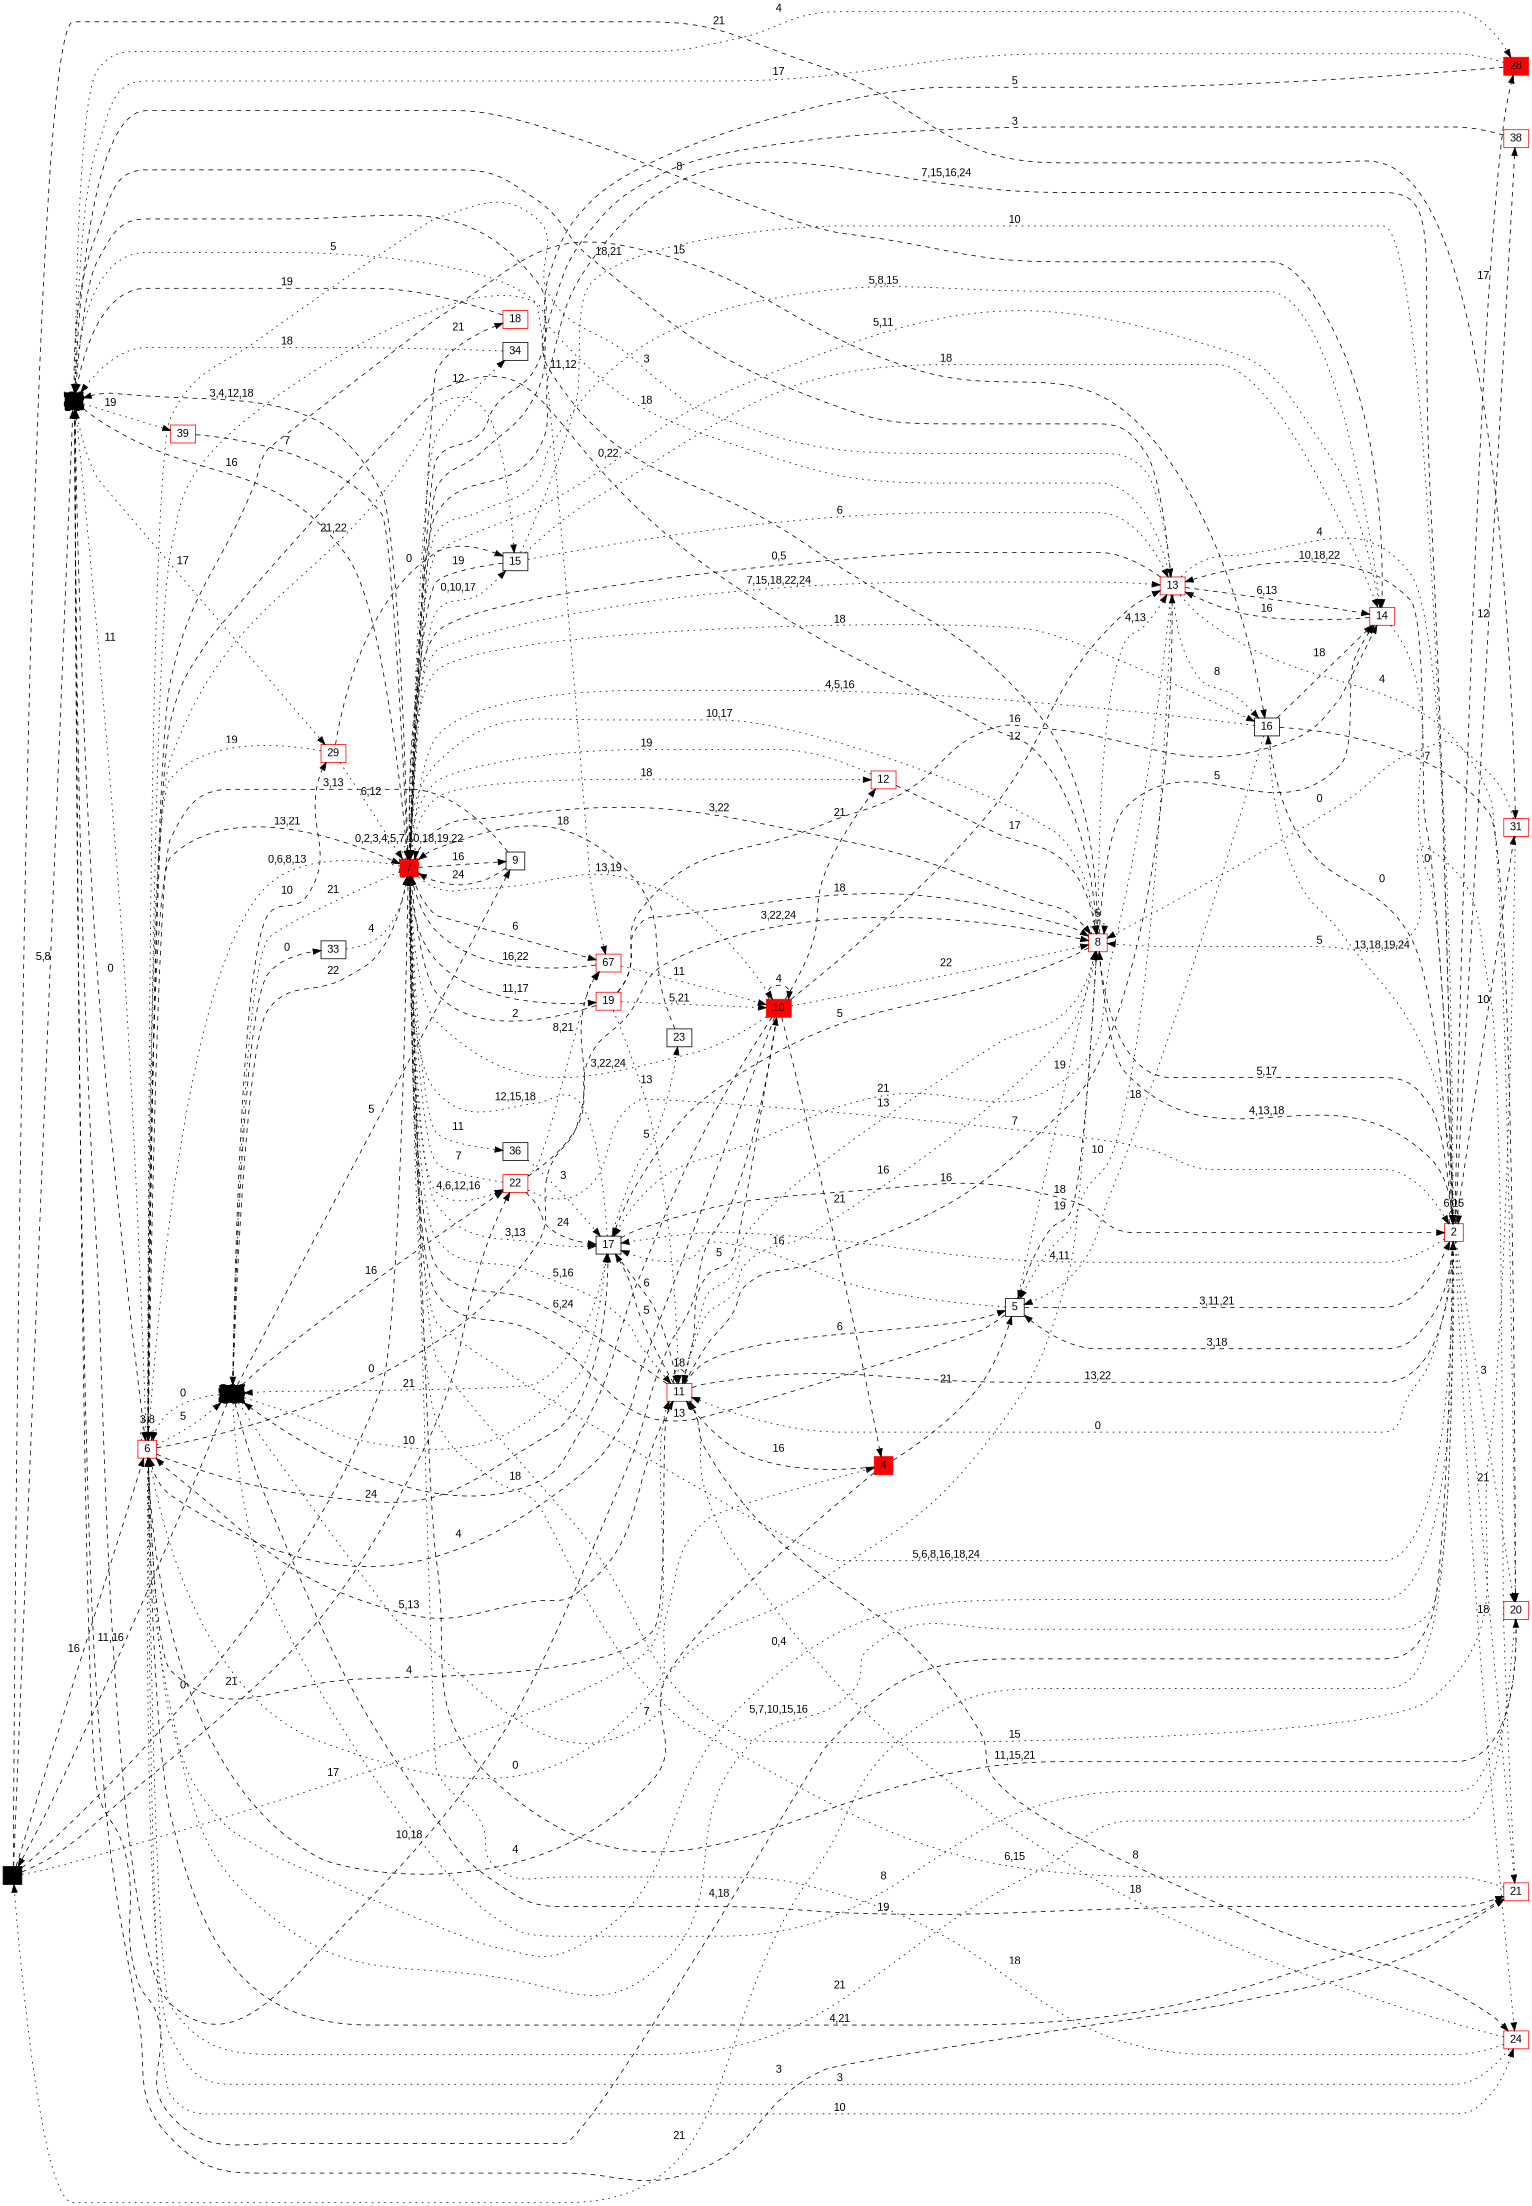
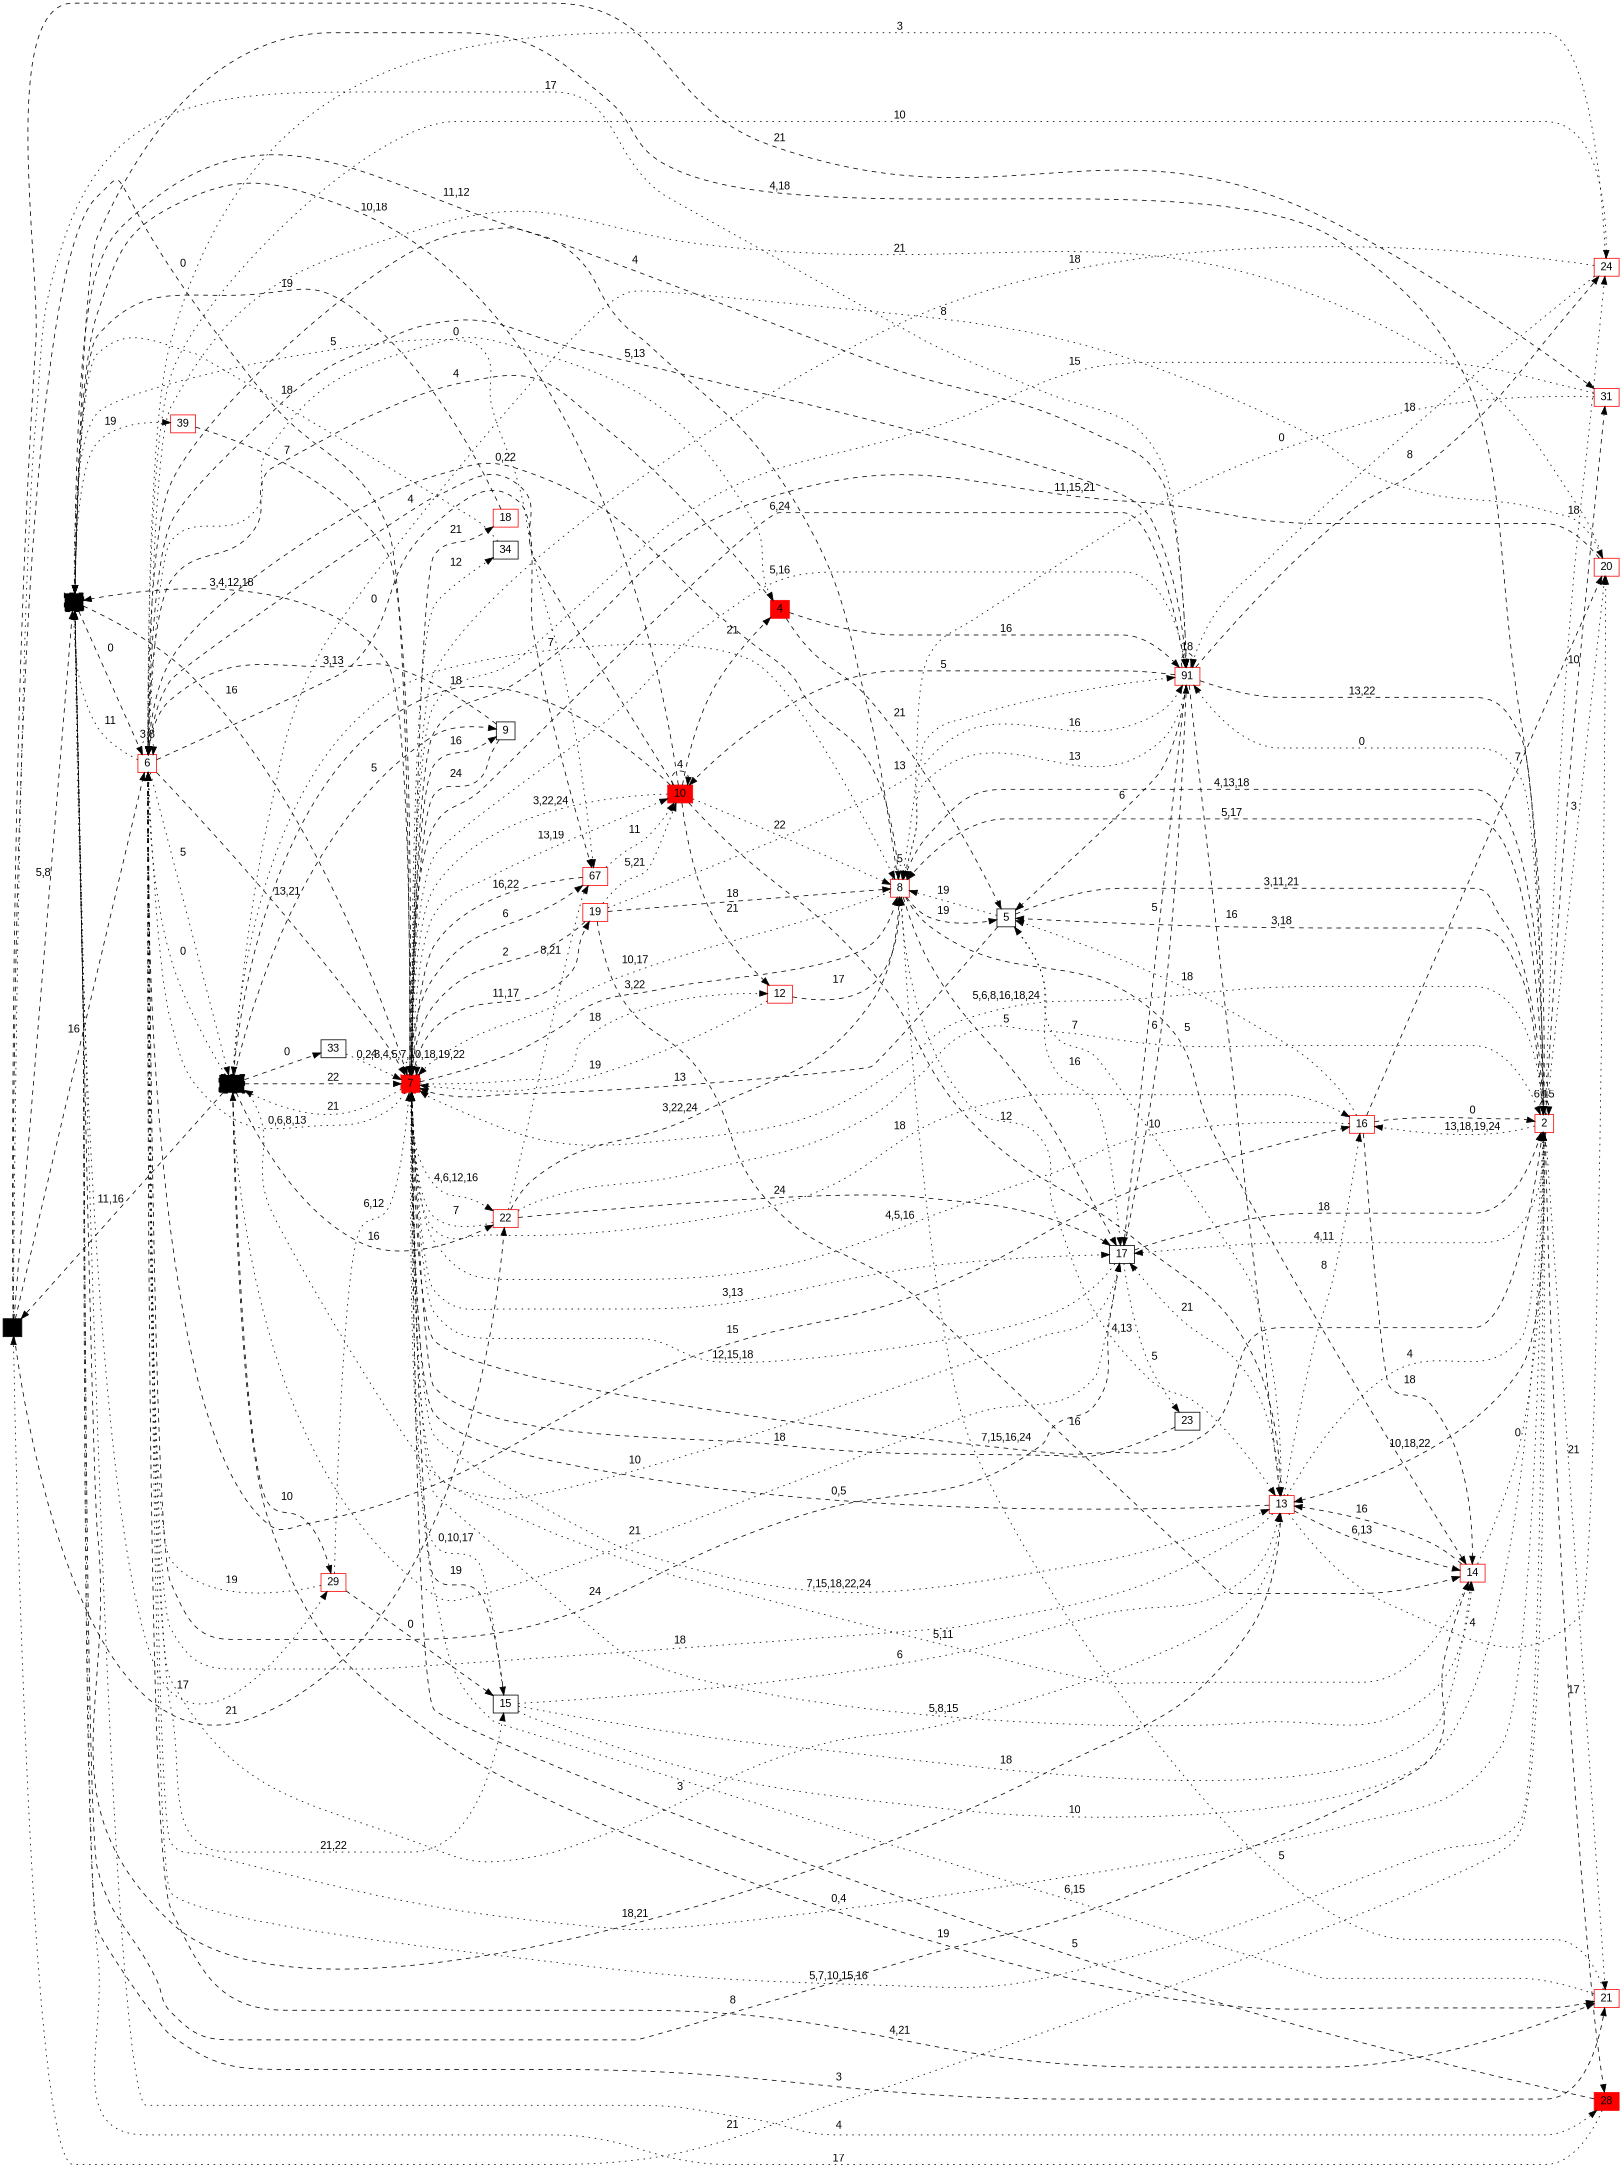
(1516, 139) -> none
(1267, 727) -> (1362, 1124)
(515, 1152) -> none
(679, 1392) -> (1187, 676)
